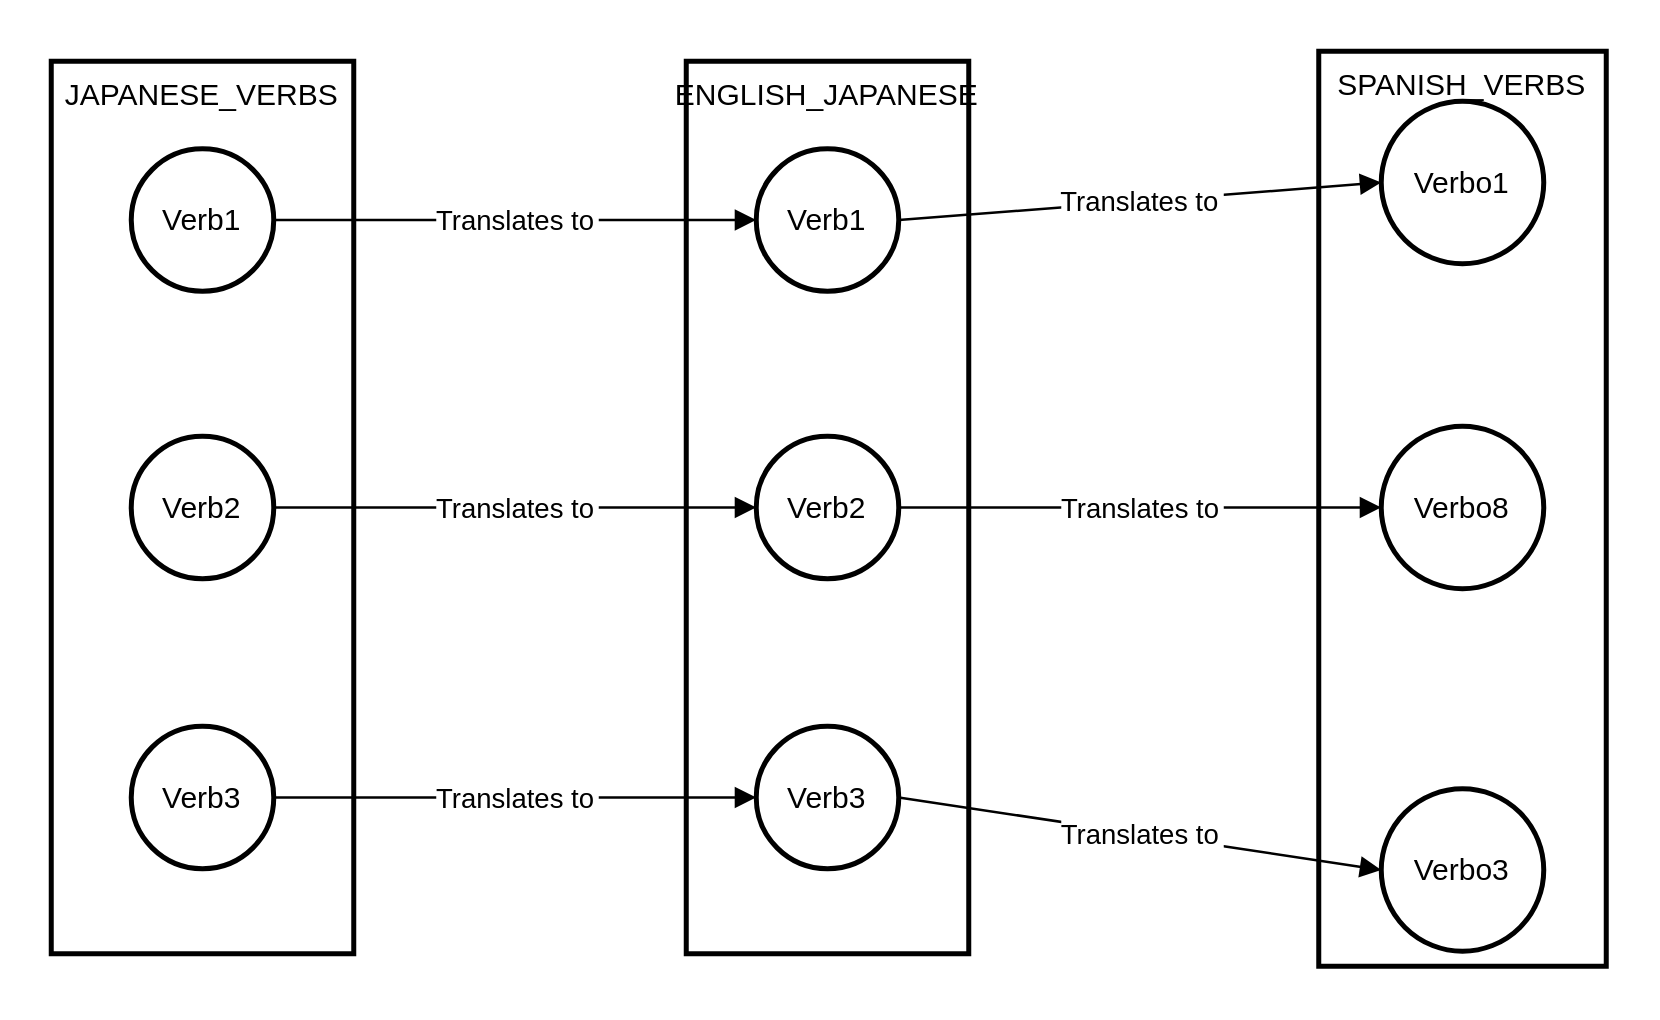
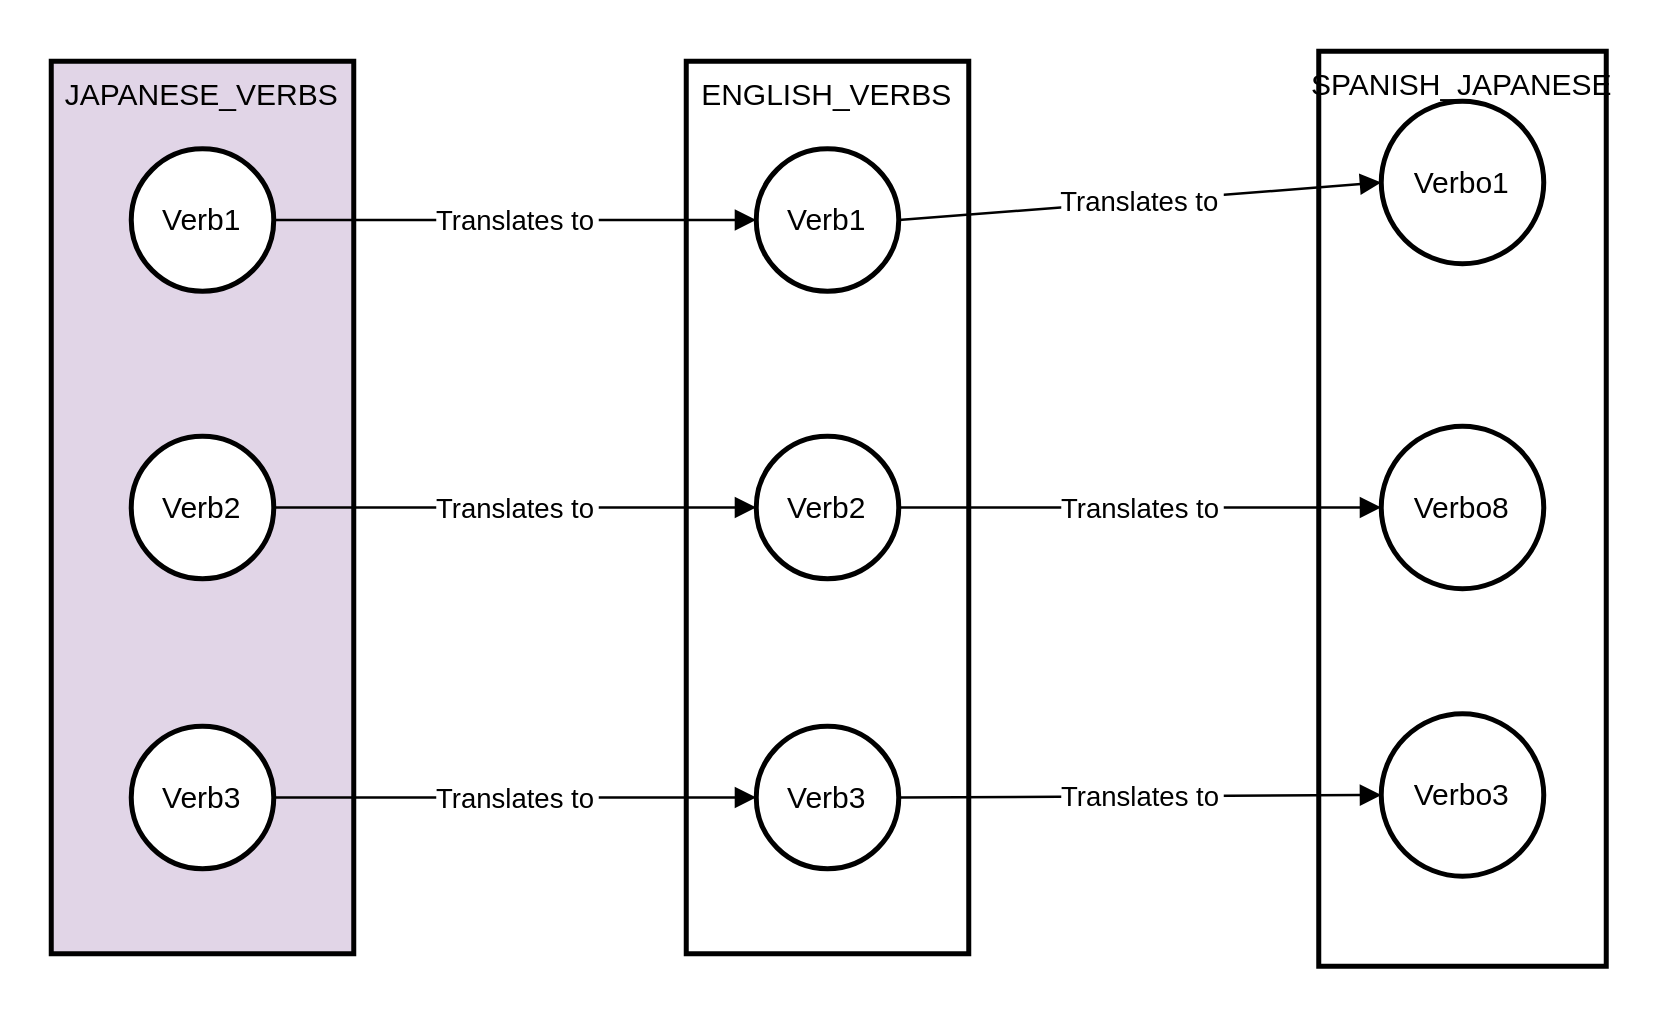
(1463, 87) -> (1463, 87)
(203, 97) -> (203, 97)
(828, 97) -> (828, 97)
(1463, 870) -> (1463, 795)
